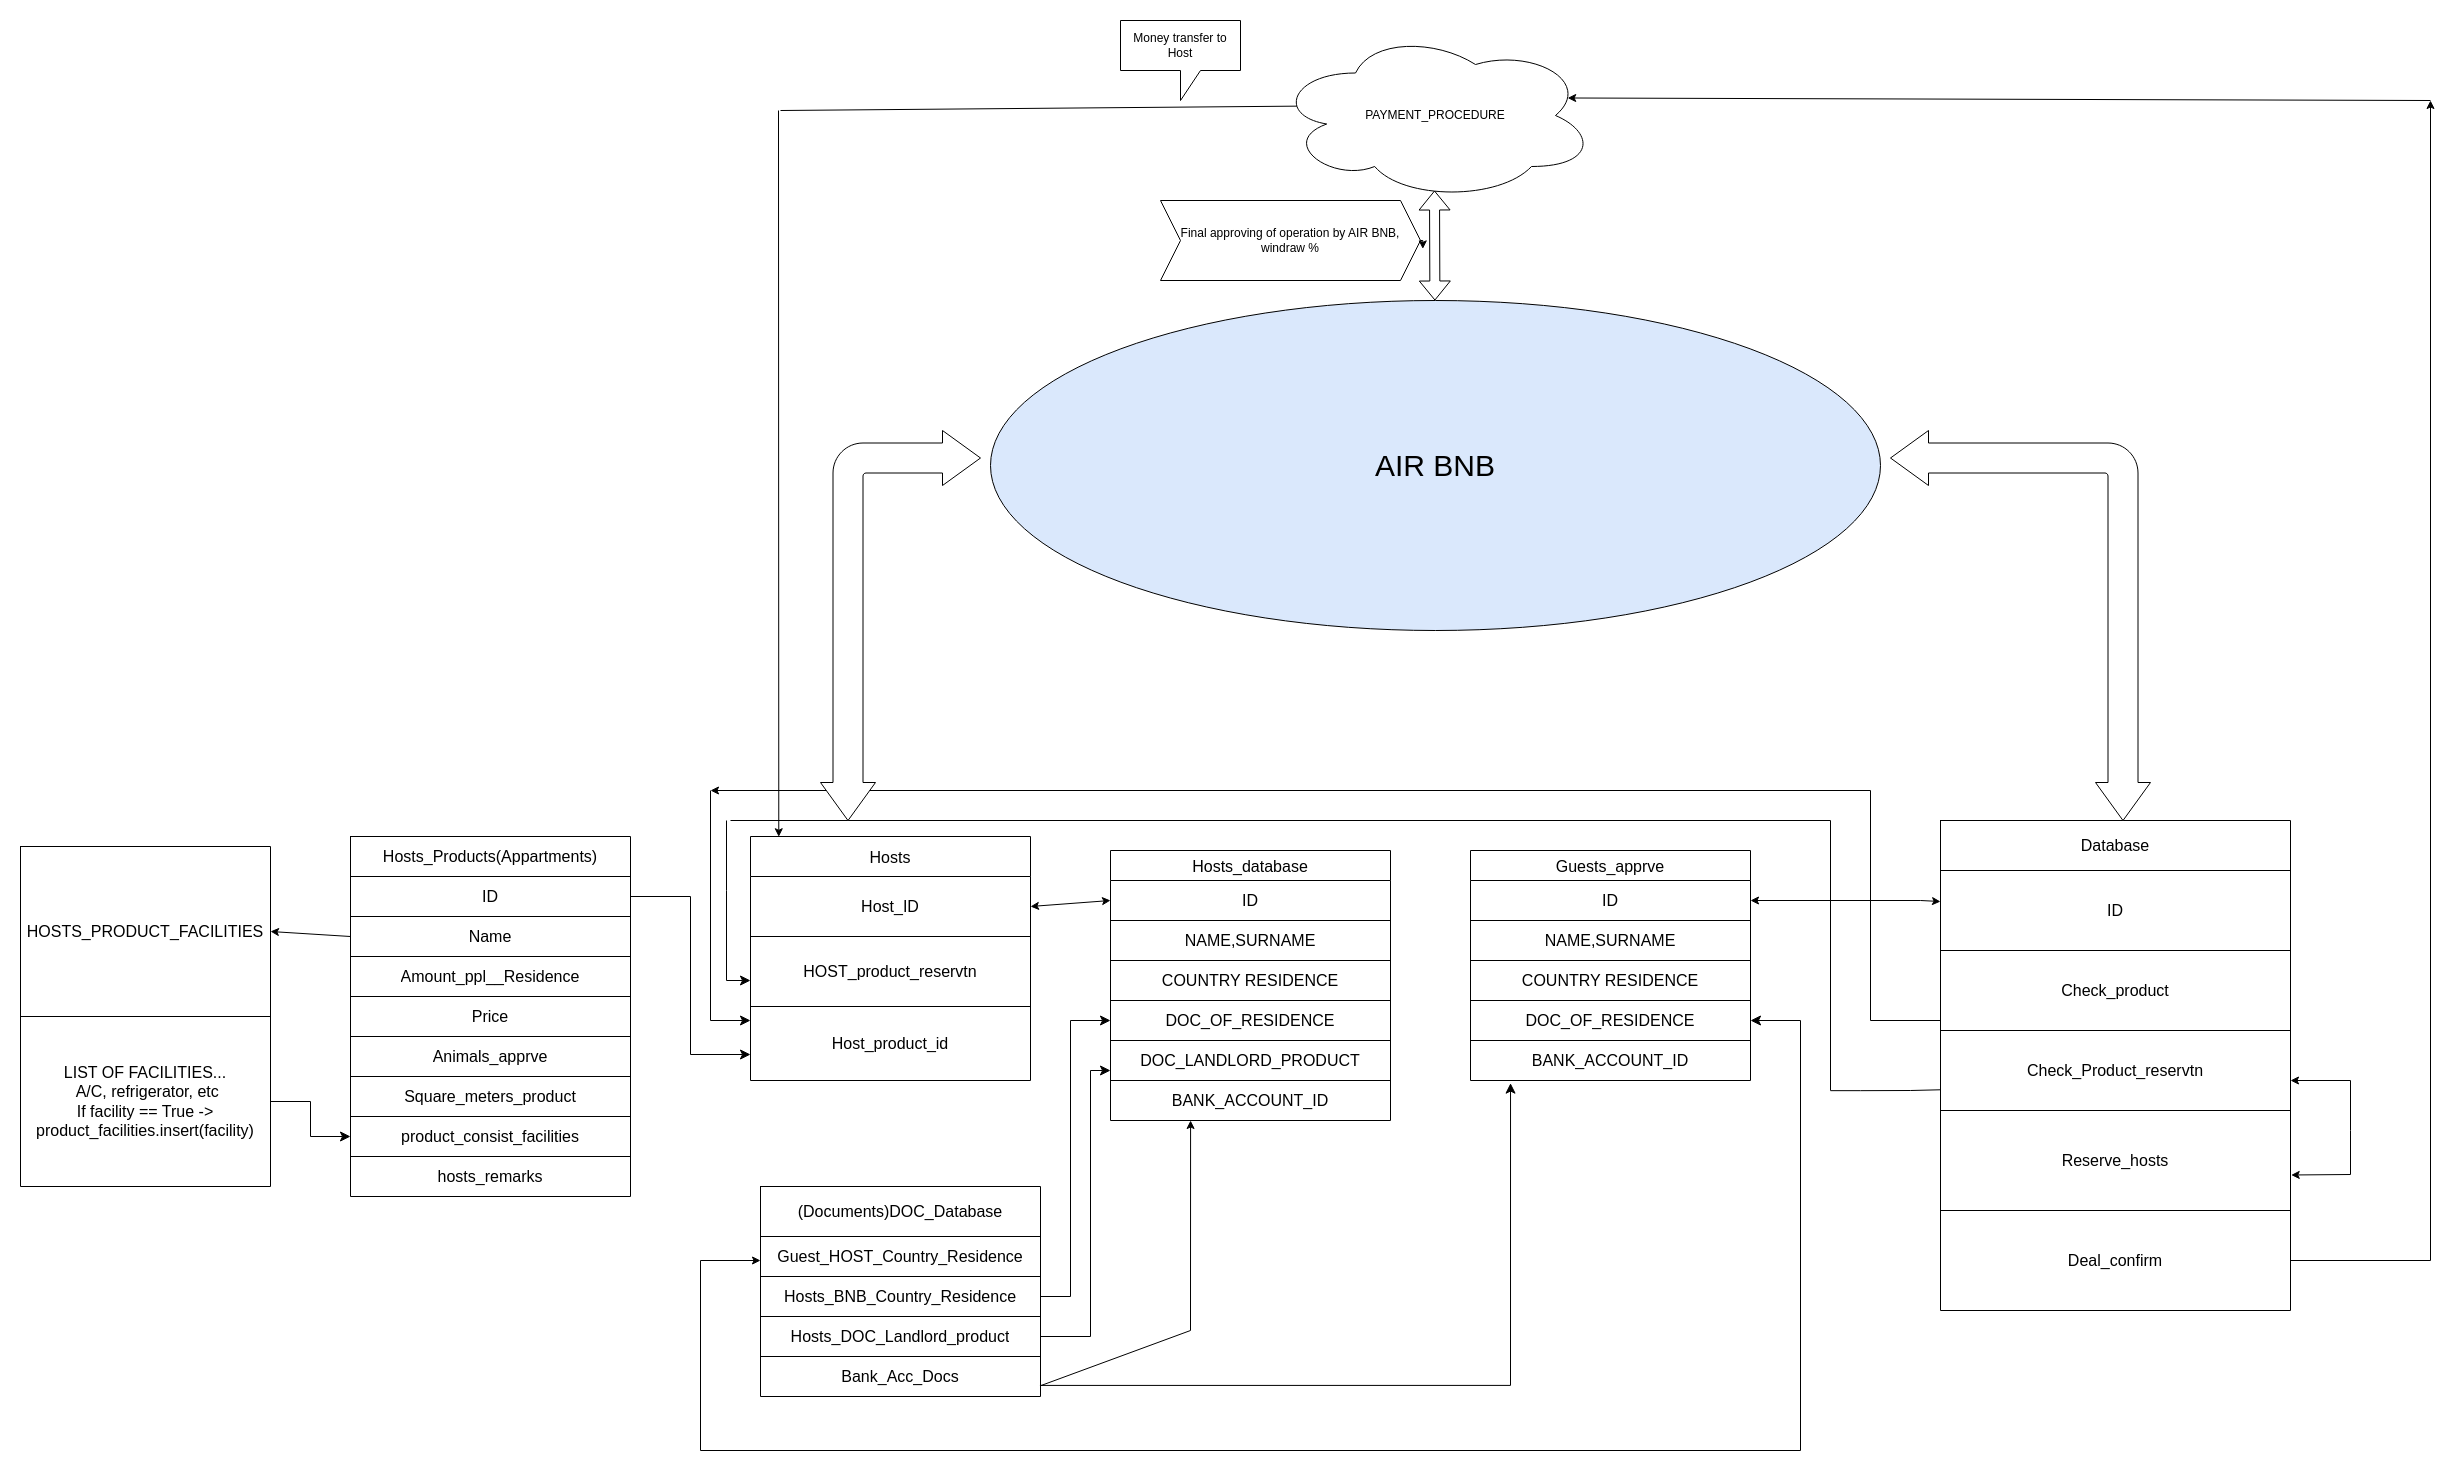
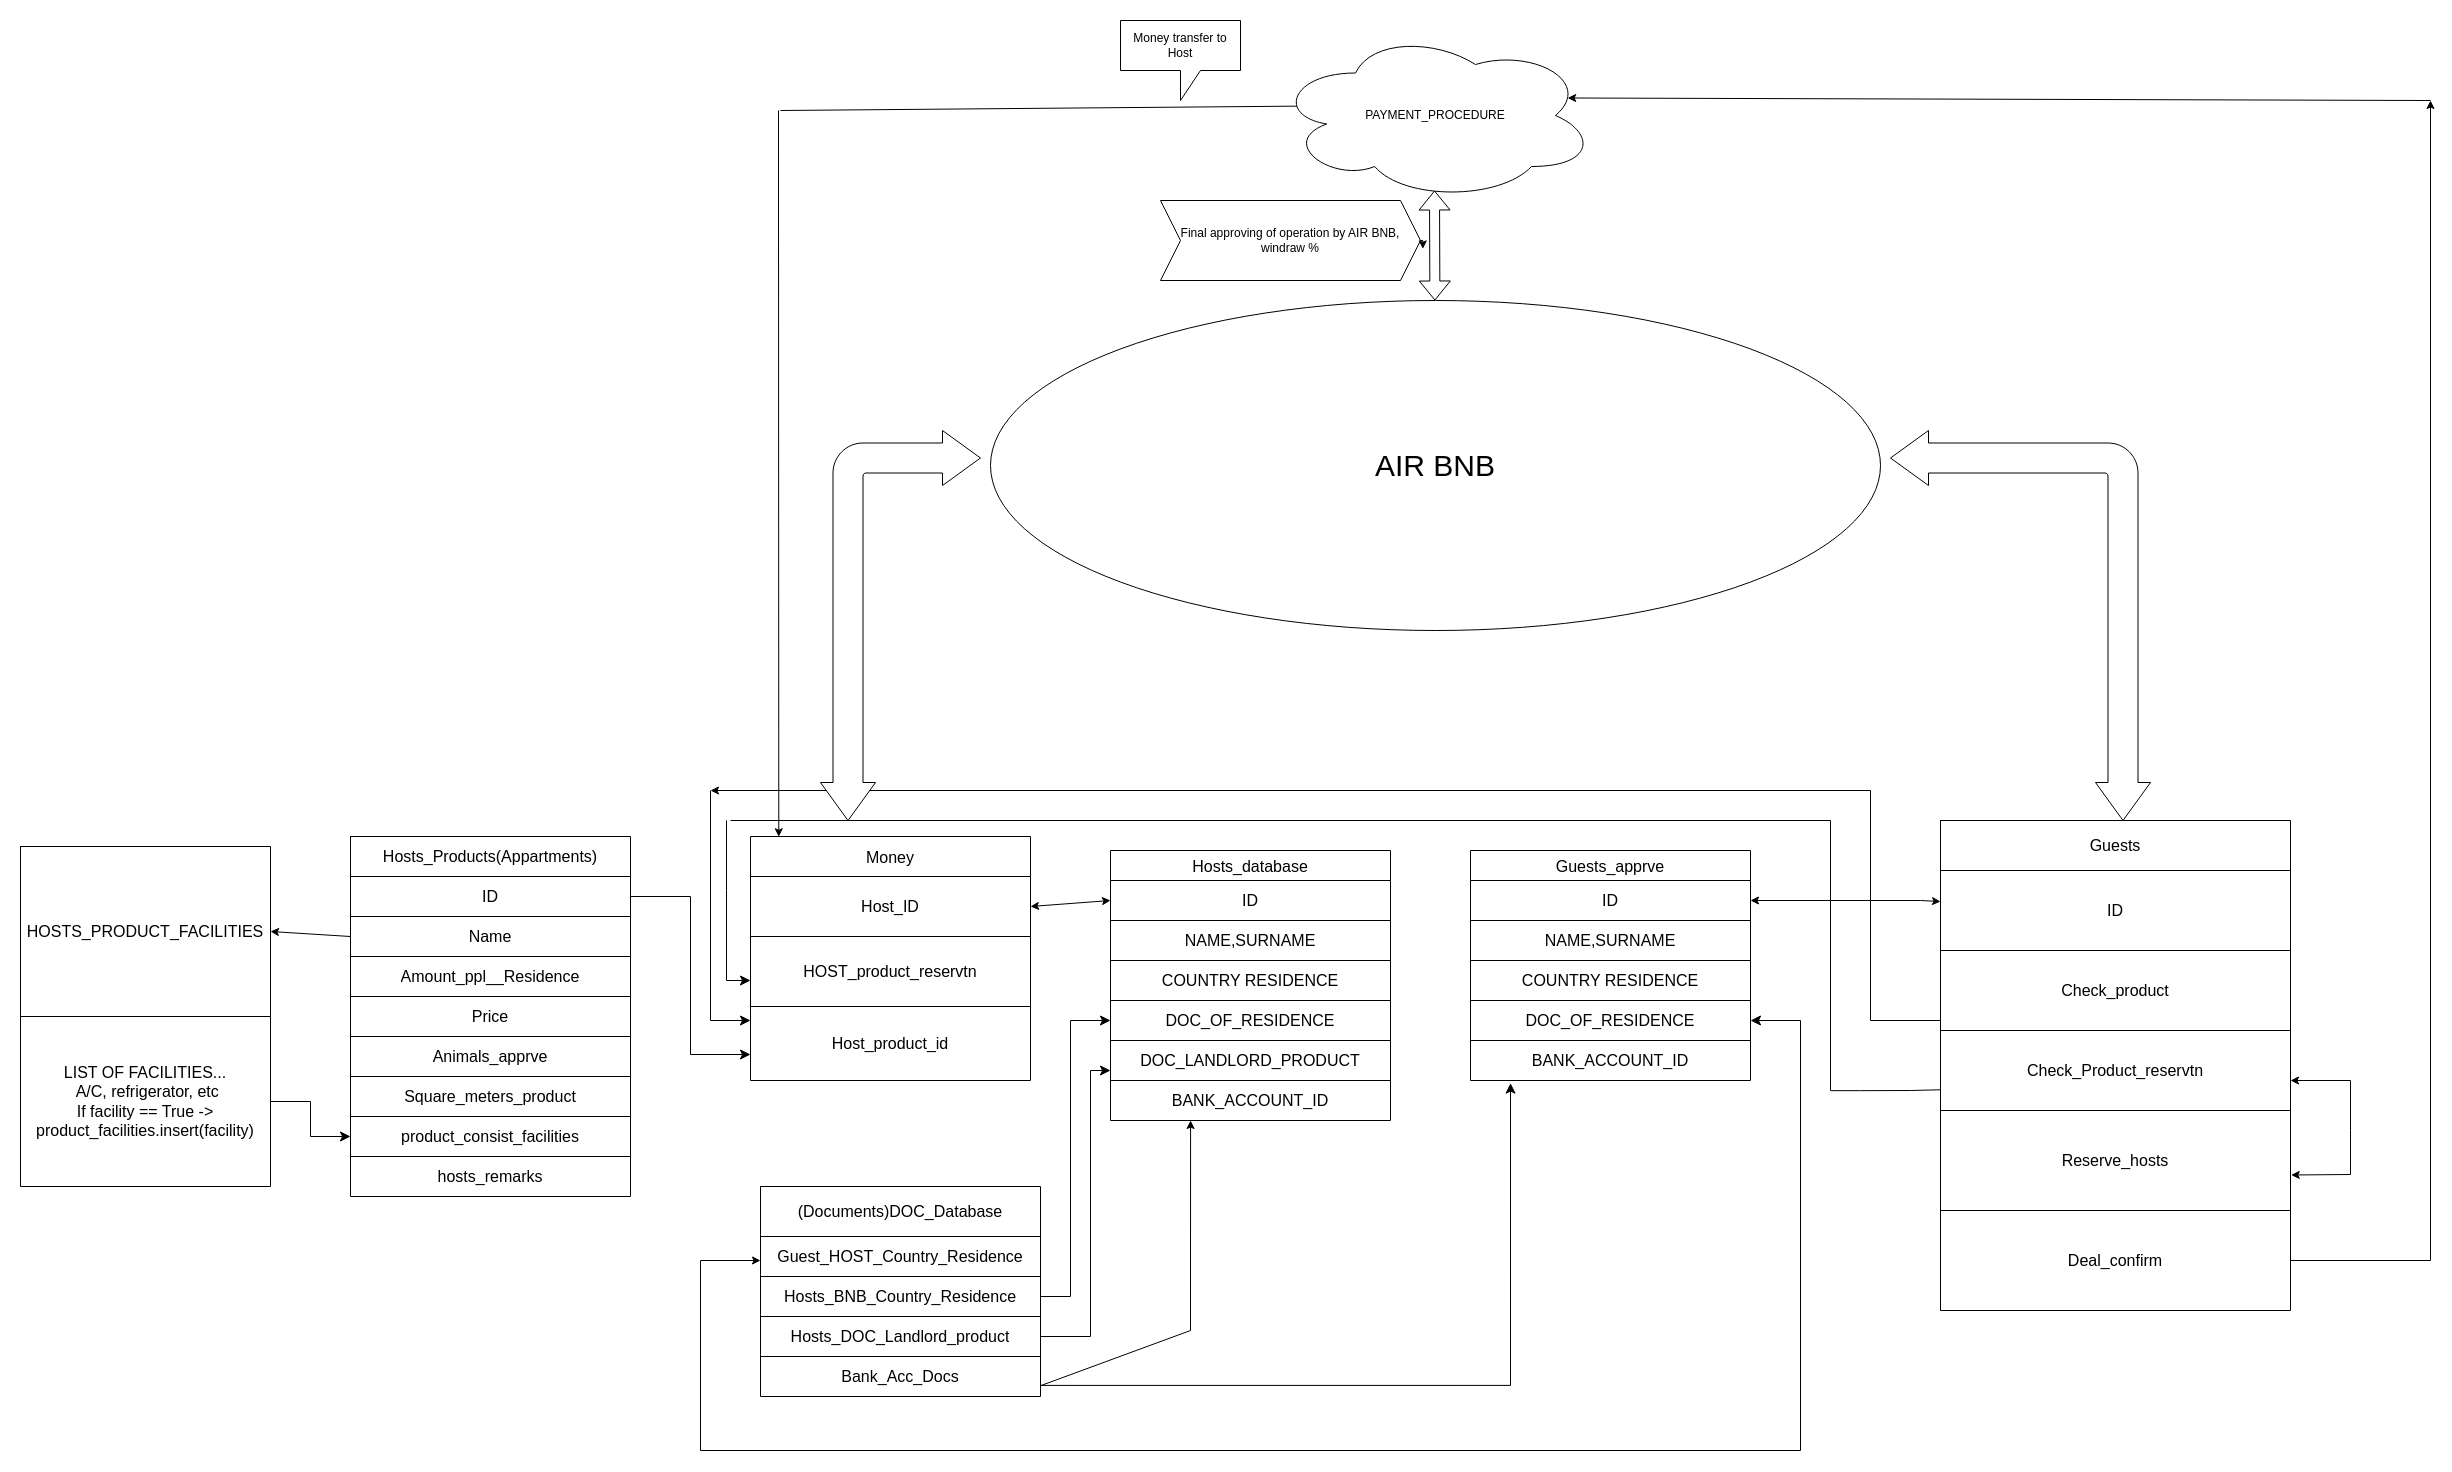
(1436, 466) -> (1436, 466)
(2116, 846) -> (2116, 846)
(890, 858) -> (890, 858)
